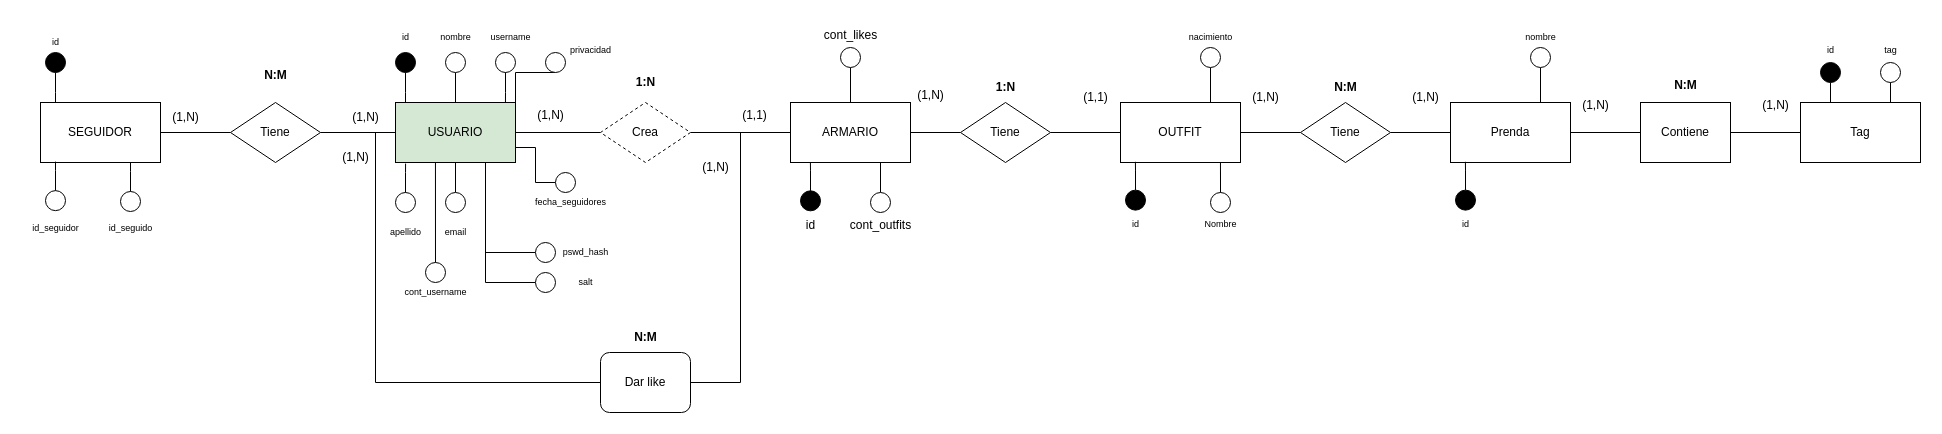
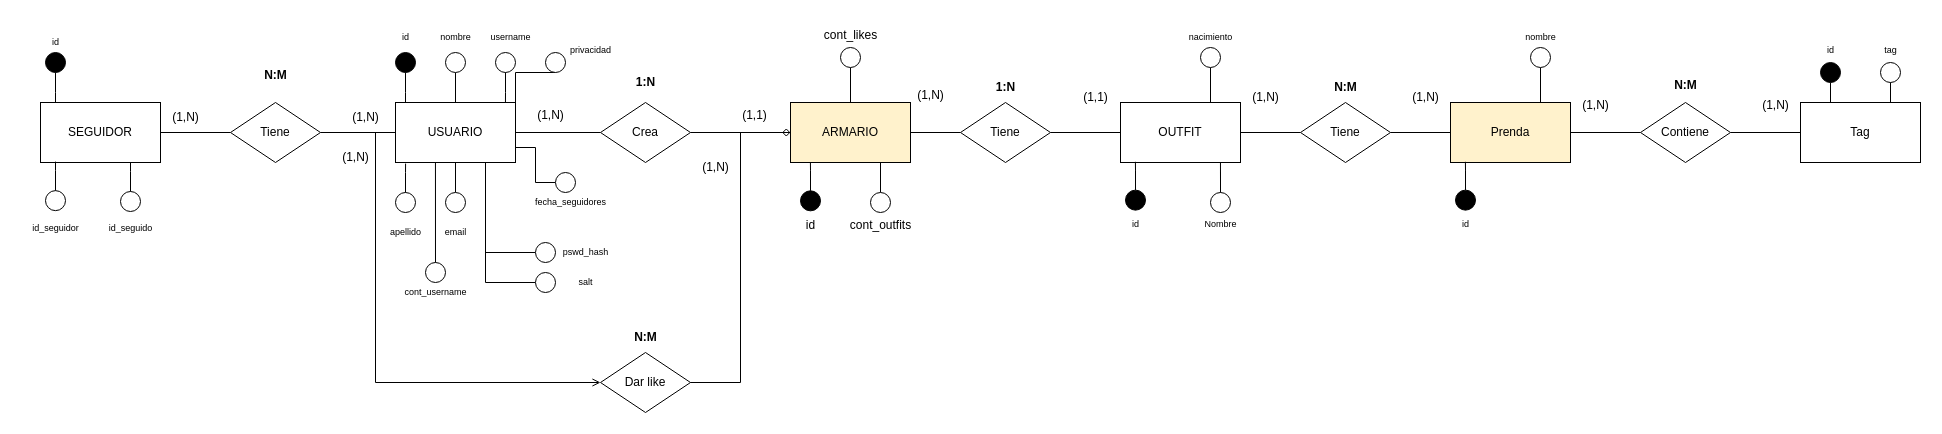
(456, 133) -> (456, 133)
(646, 133) -> (646, 133)
(691, 133) -> (691, 133)
(851, 133) -> (851, 133)
(1511, 133) -> (1511, 133)
(1686, 133) -> (1686, 133)
(596, 383) -> (595, 383)
(646, 383) -> (646, 383)
